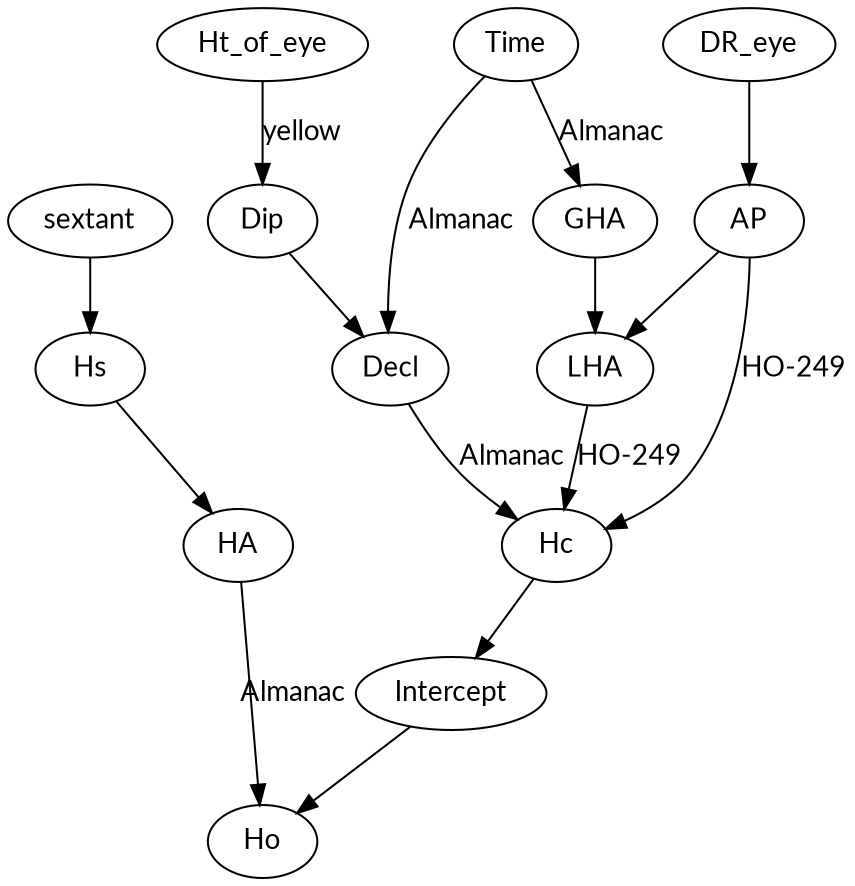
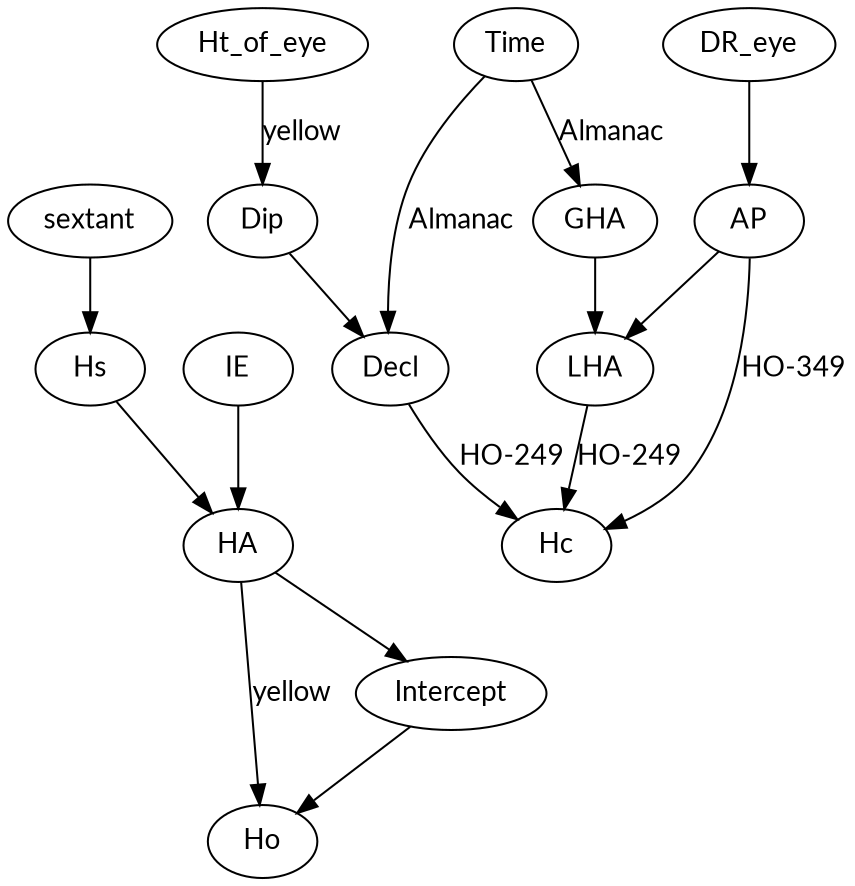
none -> (238, 369)
(794, 369) -> (794, 369)
(512, 457) -> (512, 457)
(511, 610) -> (332, 611)
(293, 694) -> (293, 694)
